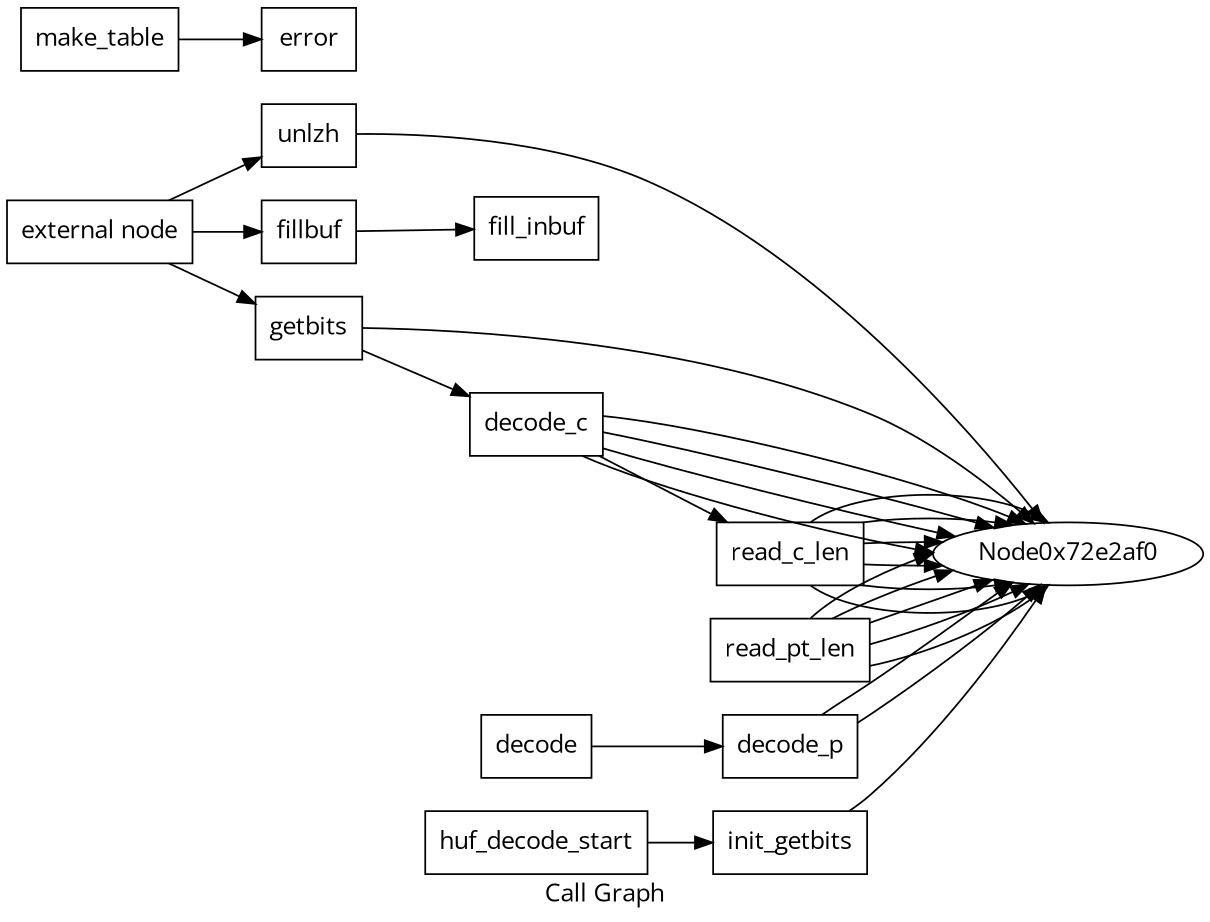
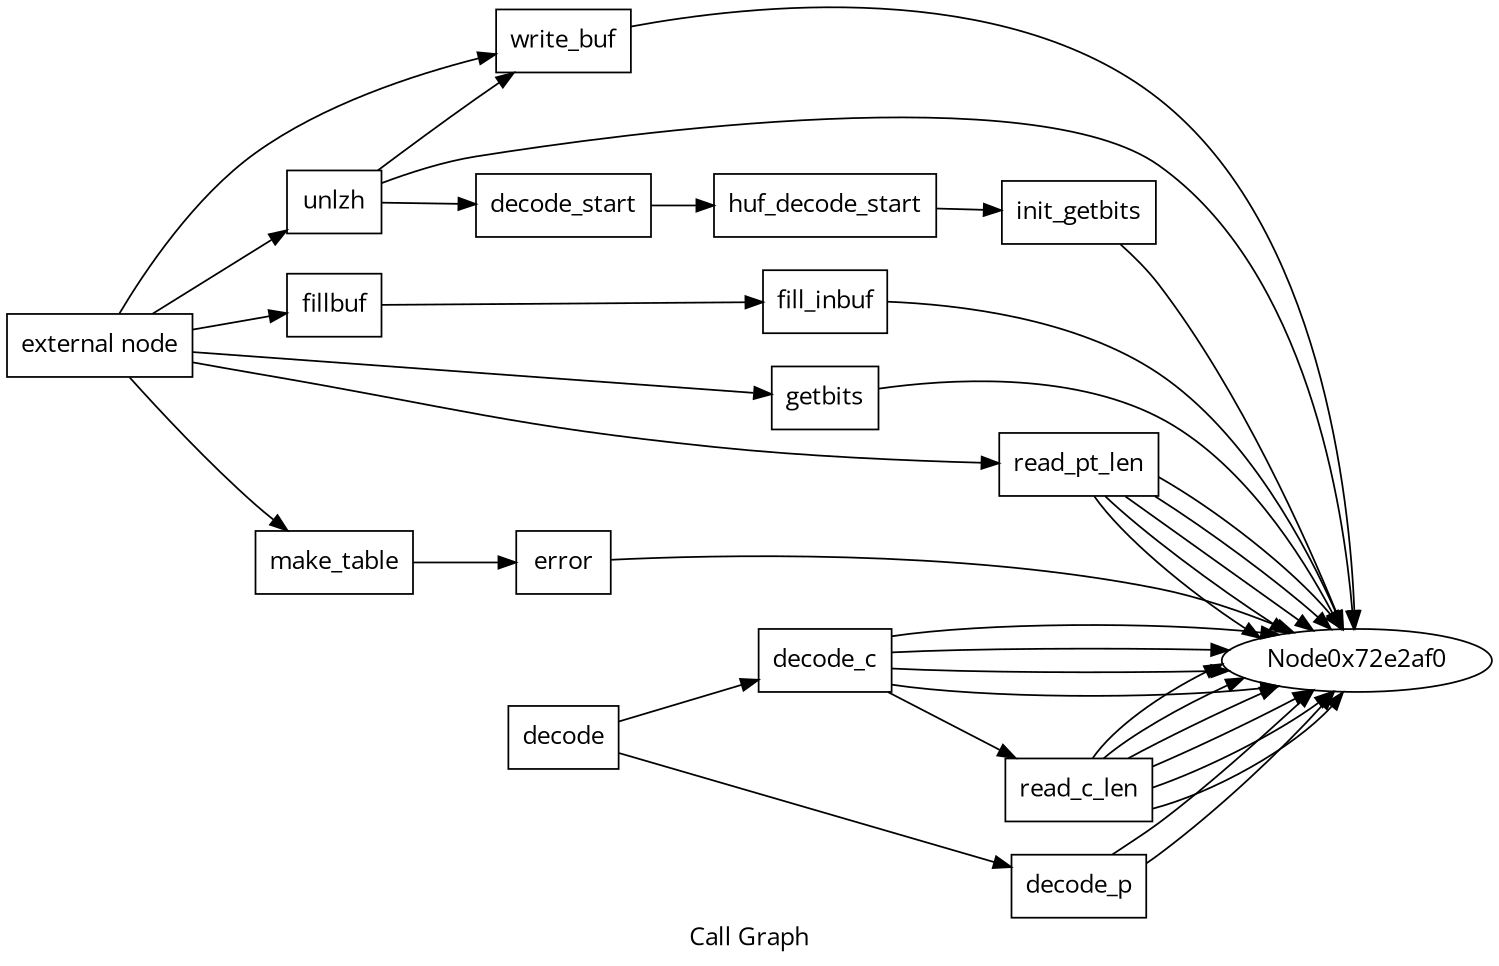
none -> (564, 41)
none -> (564, 205)
(408, 370) -> (680, 703)
none -> (1166, 379)
none -> (585, 431)
none -> (199, 451)
none -> (948, 563)
